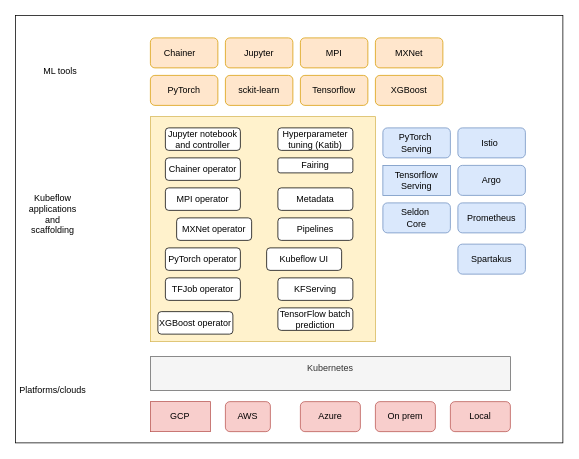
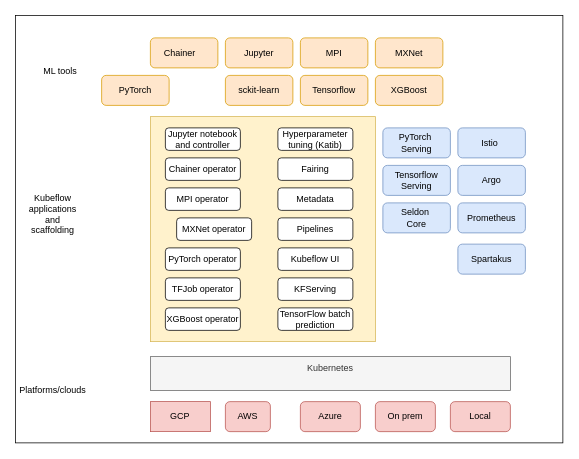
(184, 90) -> (135, 90)
(315, 165) -> (315, 169)
(417, 180) -> (417, 180)
(304, 259) -> (315, 259)
(195, 323) -> (203, 319)
